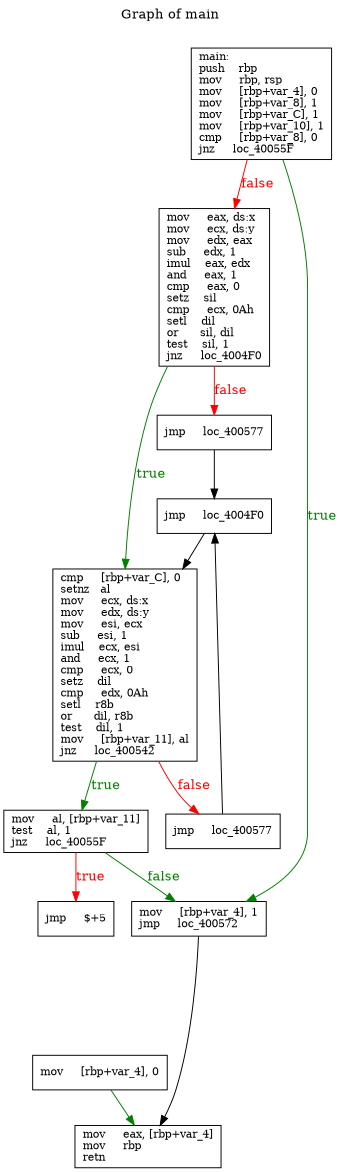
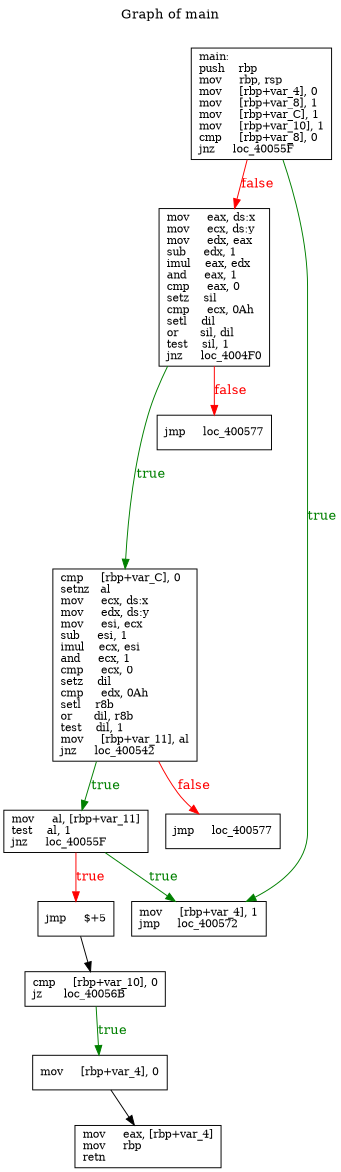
(214, 516) -> none
(164, 877) -> (164, 877)
none -> (95, 989)
(190, 1028) -> none
(120, 1103) -> (120, 1103)
